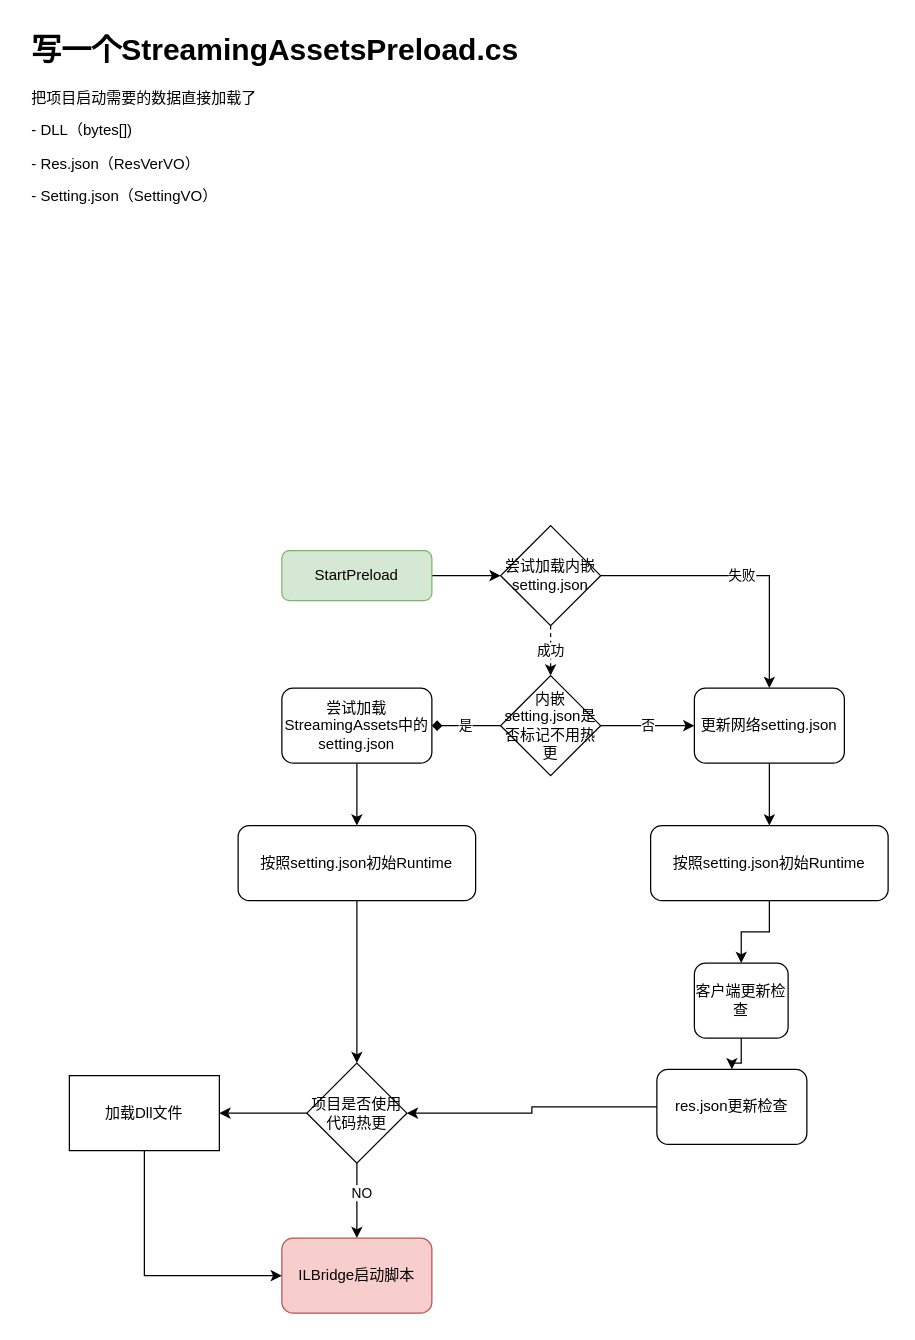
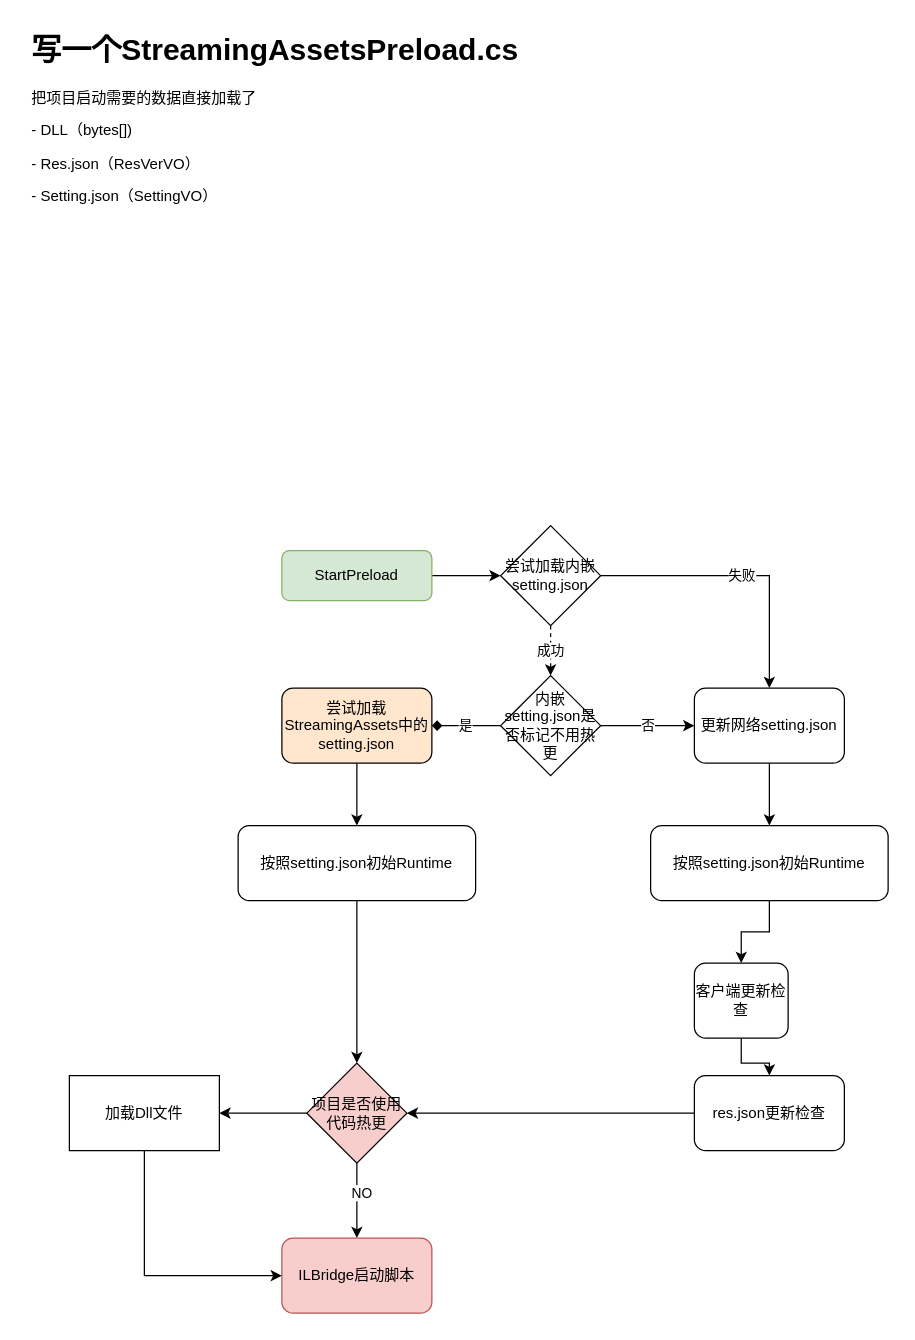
(357, 726) -> (357, 726)
(732, 1107) -> (769, 1113)
(357, 1113) -> (357, 1113)
